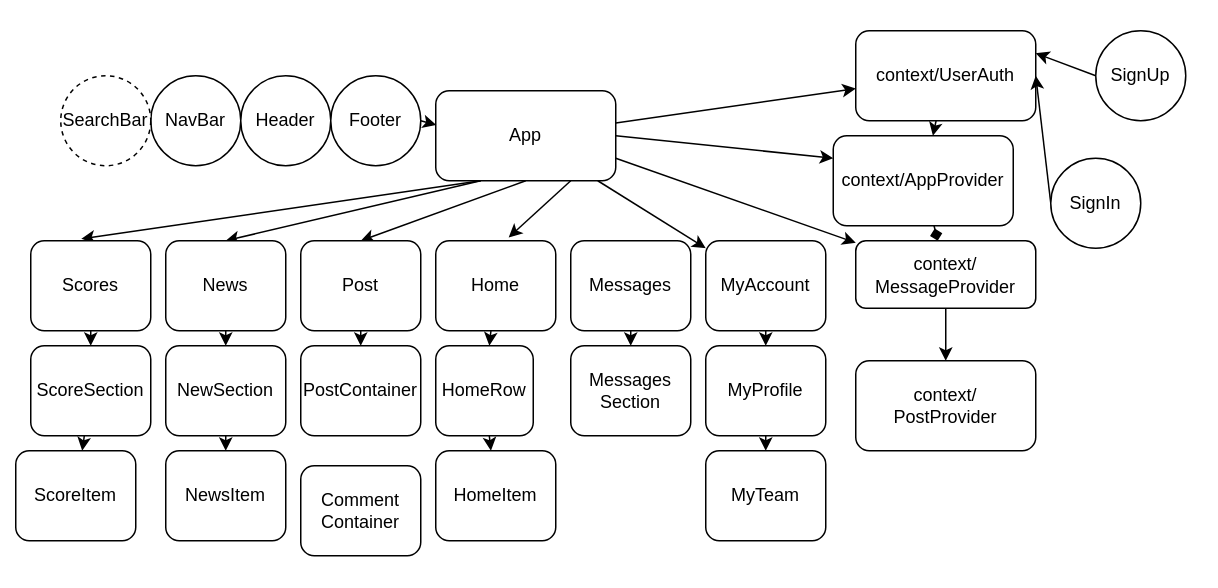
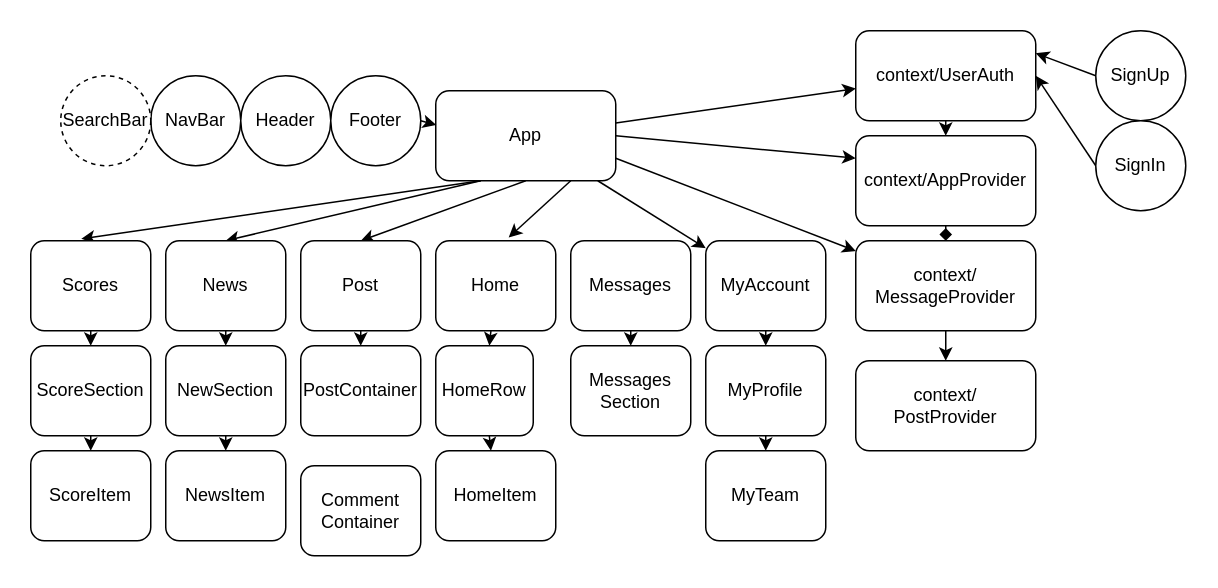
(923, 181) -> (946, 181)
(1096, 203) -> (1141, 166)
(946, 275) -> (946, 286)
(76, 496) -> (91, 496)
